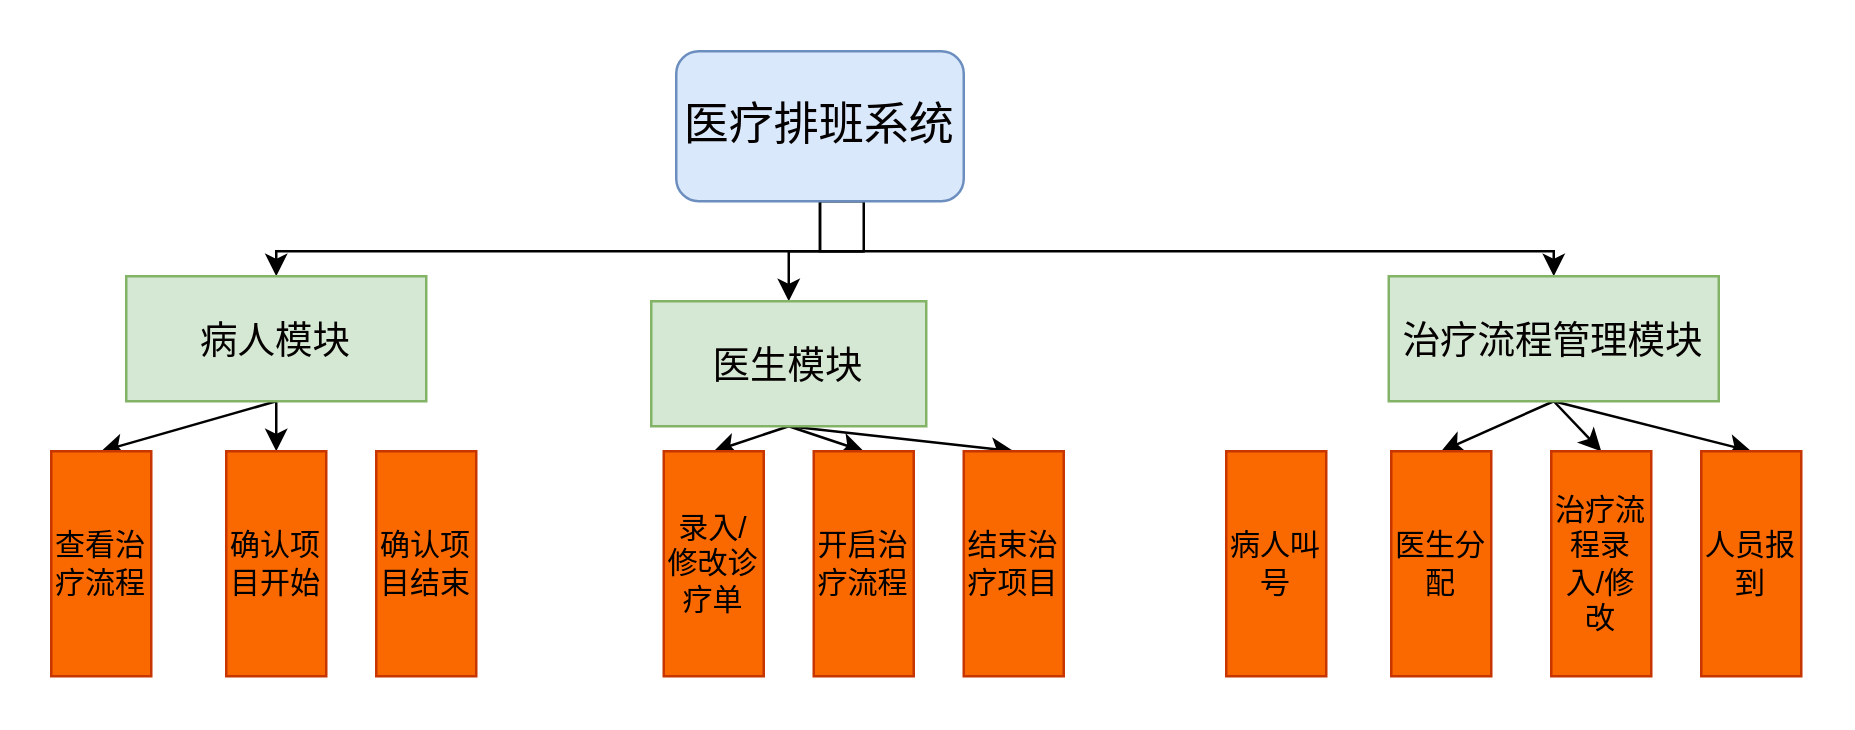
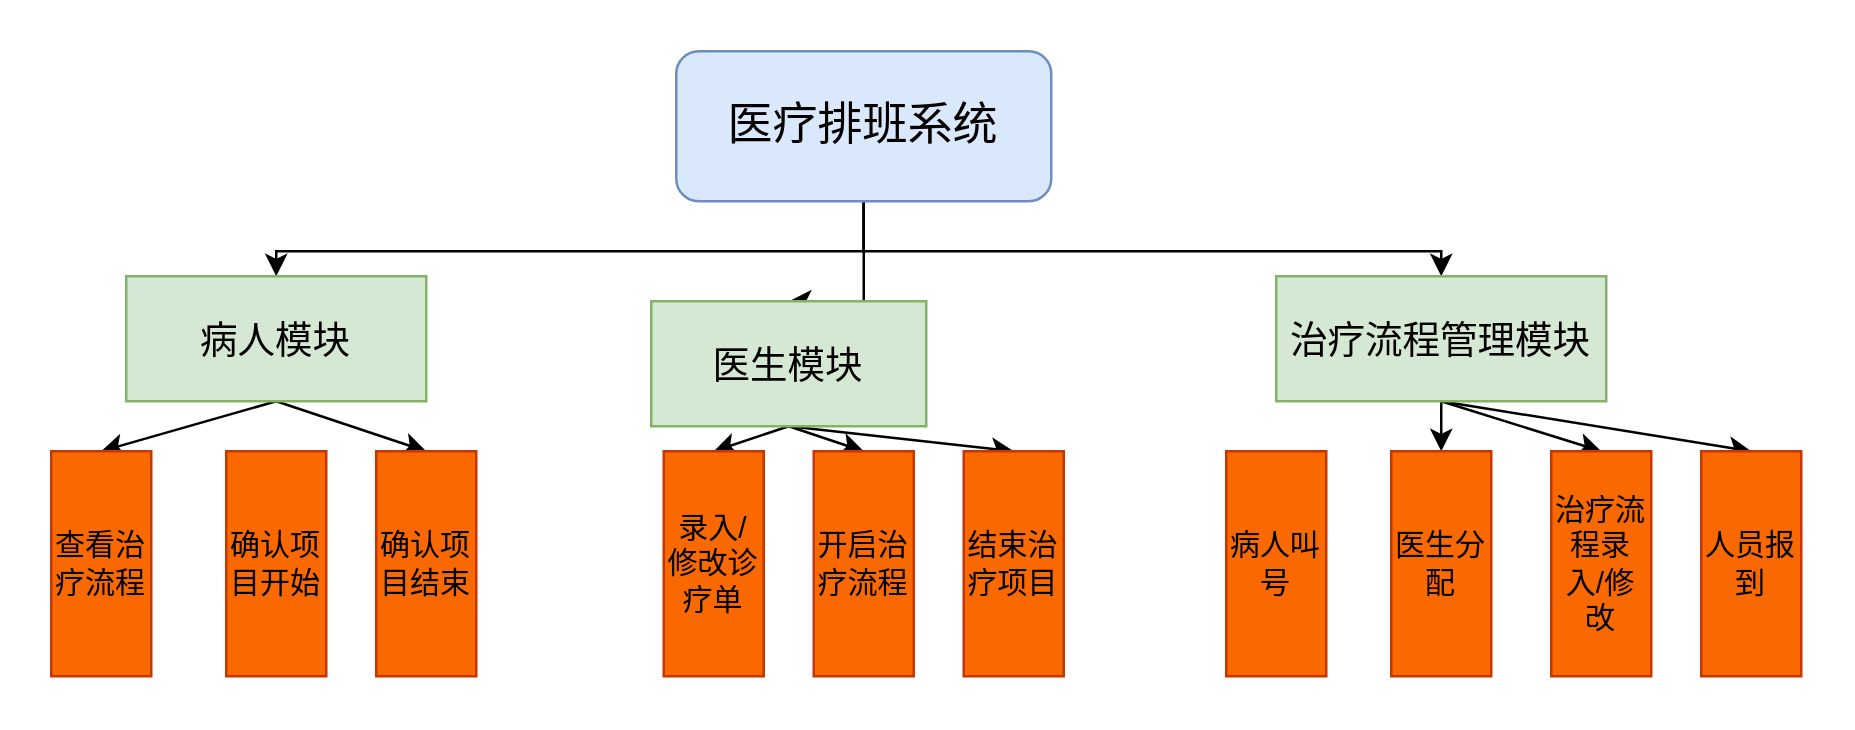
(820, 126) -> (864, 126)
(1554, 339) -> (1441, 339)
(276, 420) -> (344, 424)
